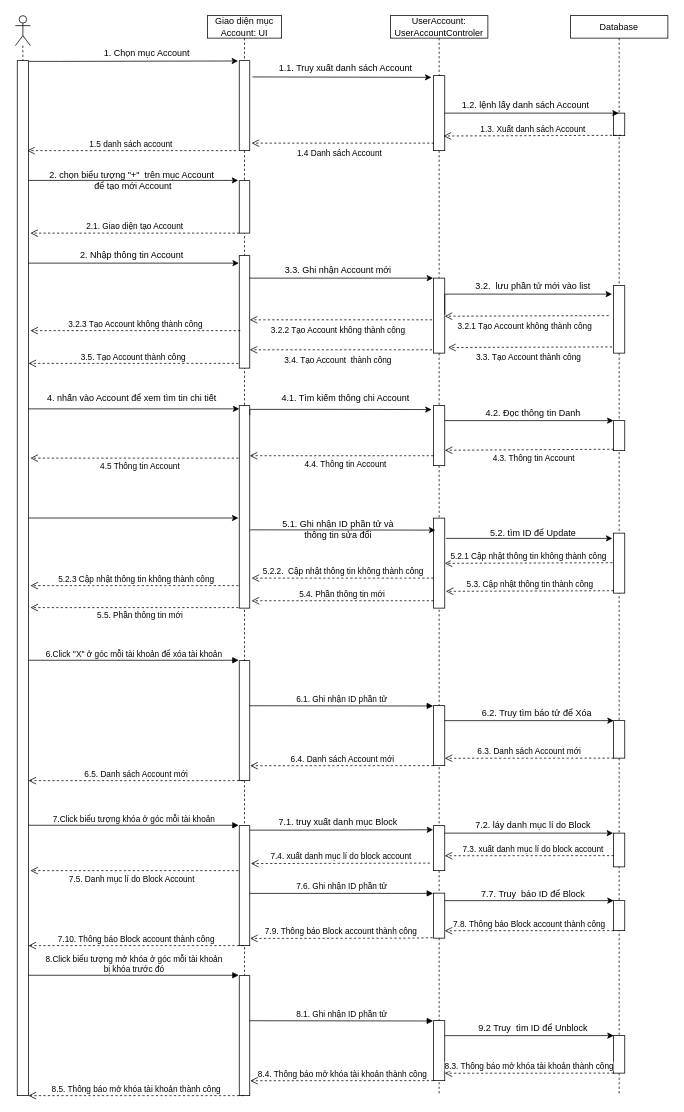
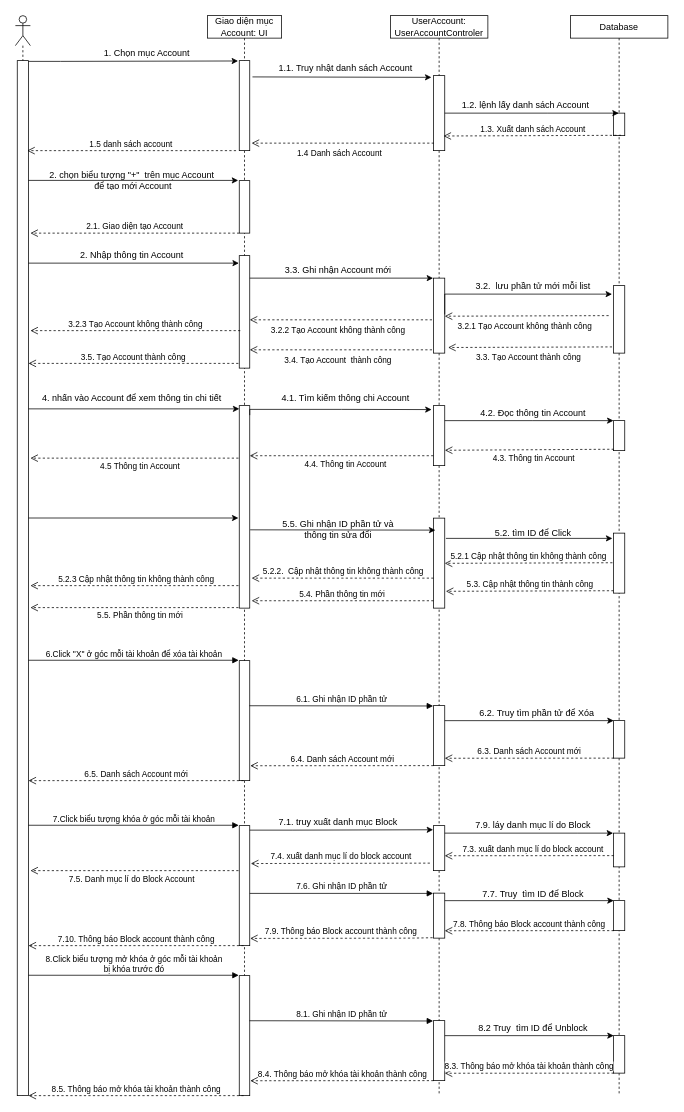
(346, 68) -> (346, 68)
(533, 286) -> (533, 286)
(132, 398) -> (132, 398)
(533, 413) -> (533, 413)
(338, 529) -> (338, 529)
(533, 533) -> (533, 533)
(537, 713) -> (537, 713)
(533, 825) -> (533, 825)
(533, 894) -> (533, 894)
(533, 1028) -> (533, 1028)
